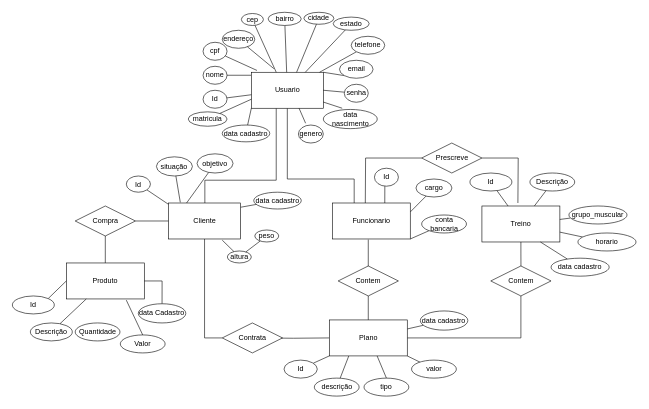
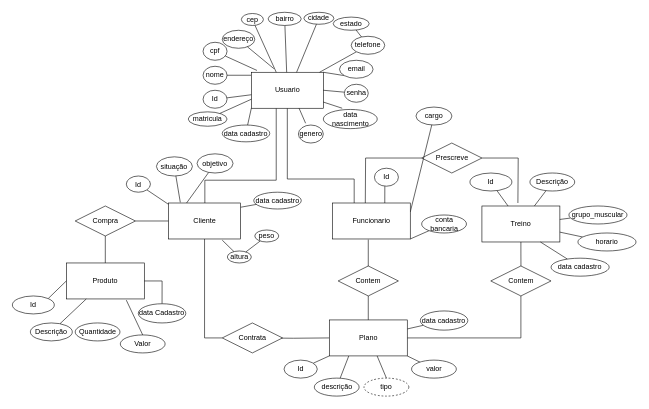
(325, 51) -> (359, 34)
(434, 188) -> (434, 116)
(387, 387) -> (387, 387)
